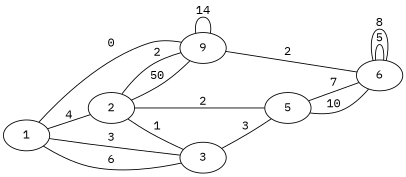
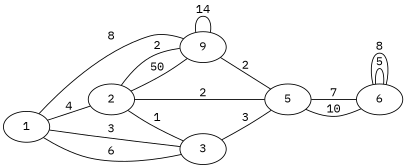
(111, 43) -> (111, 36)
(291, 62) -> (246, 73)
